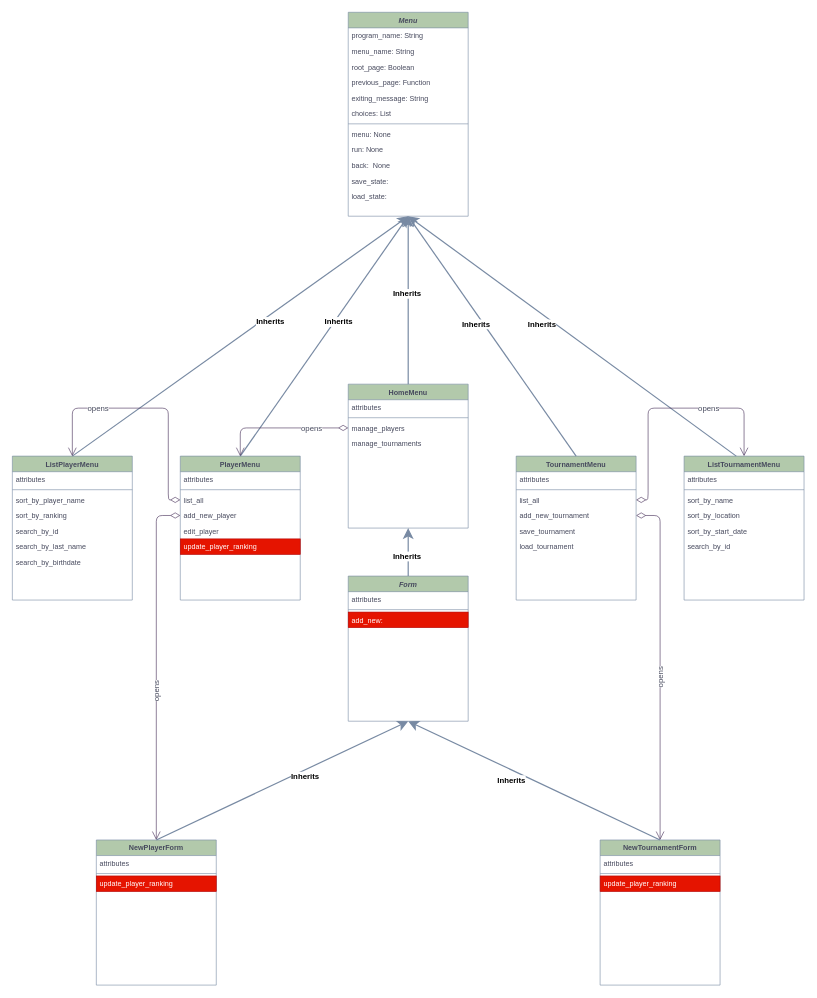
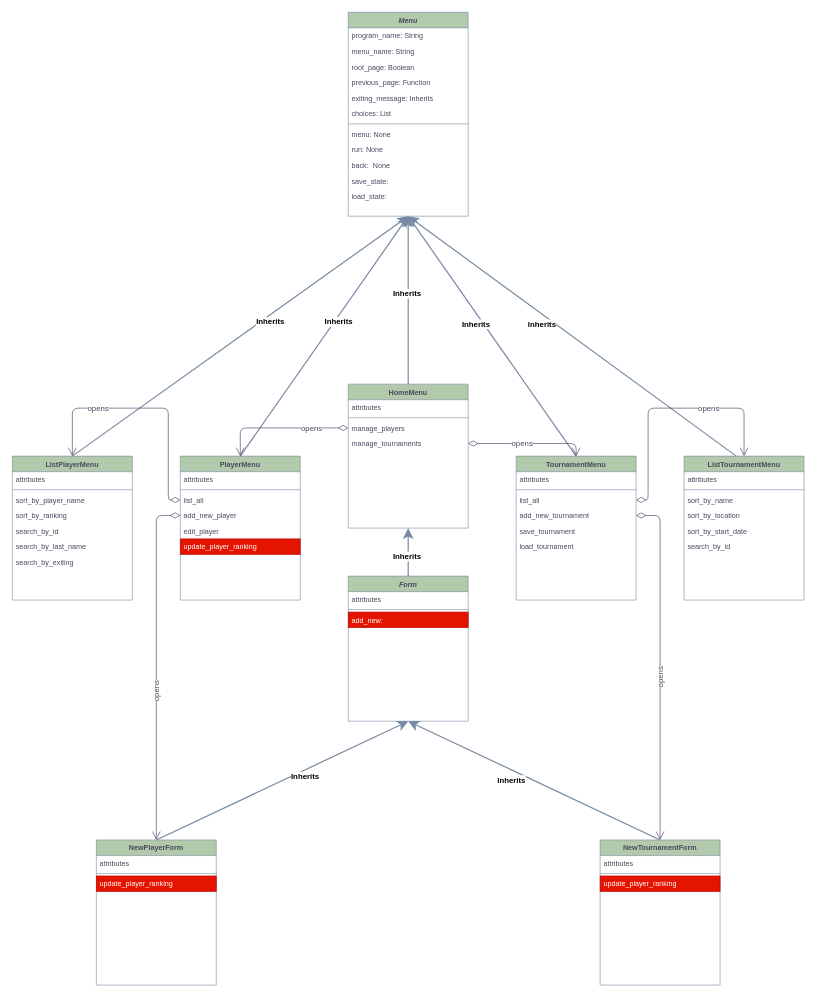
(393, 98) -> (397, 98)
none -> (530, 444)
(53, 563) -> (48, 563)
